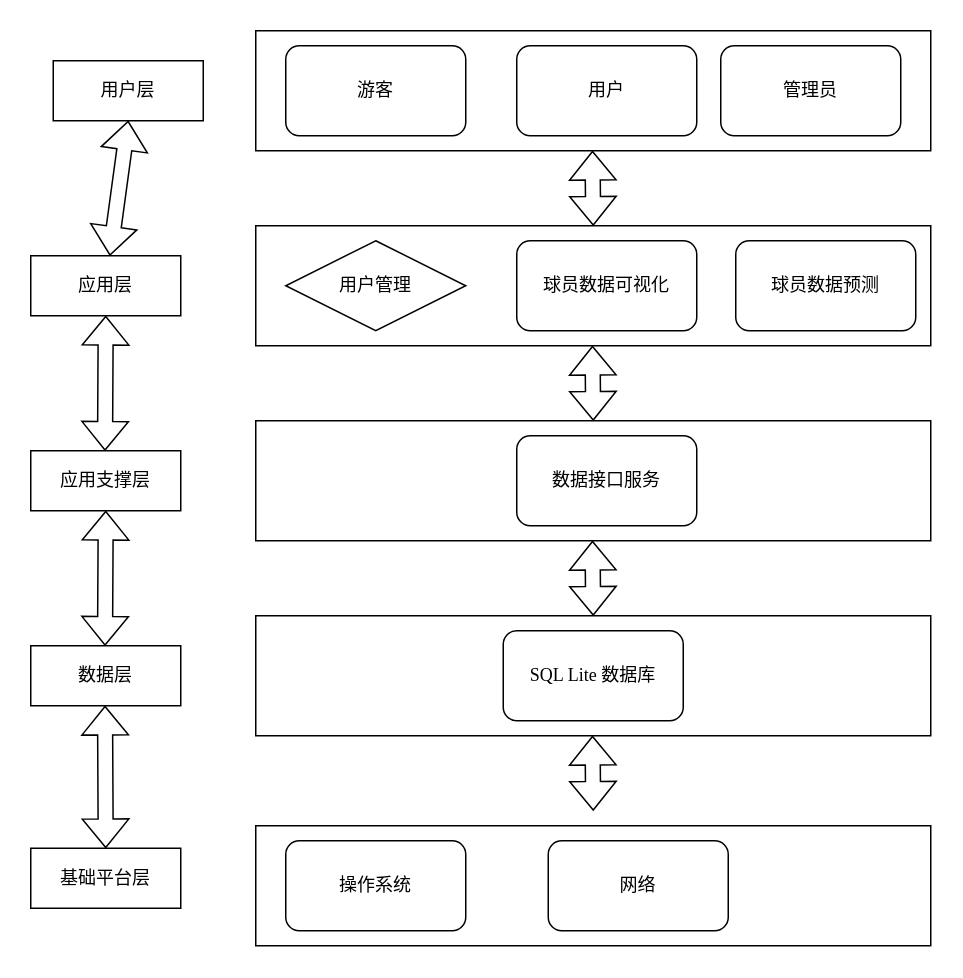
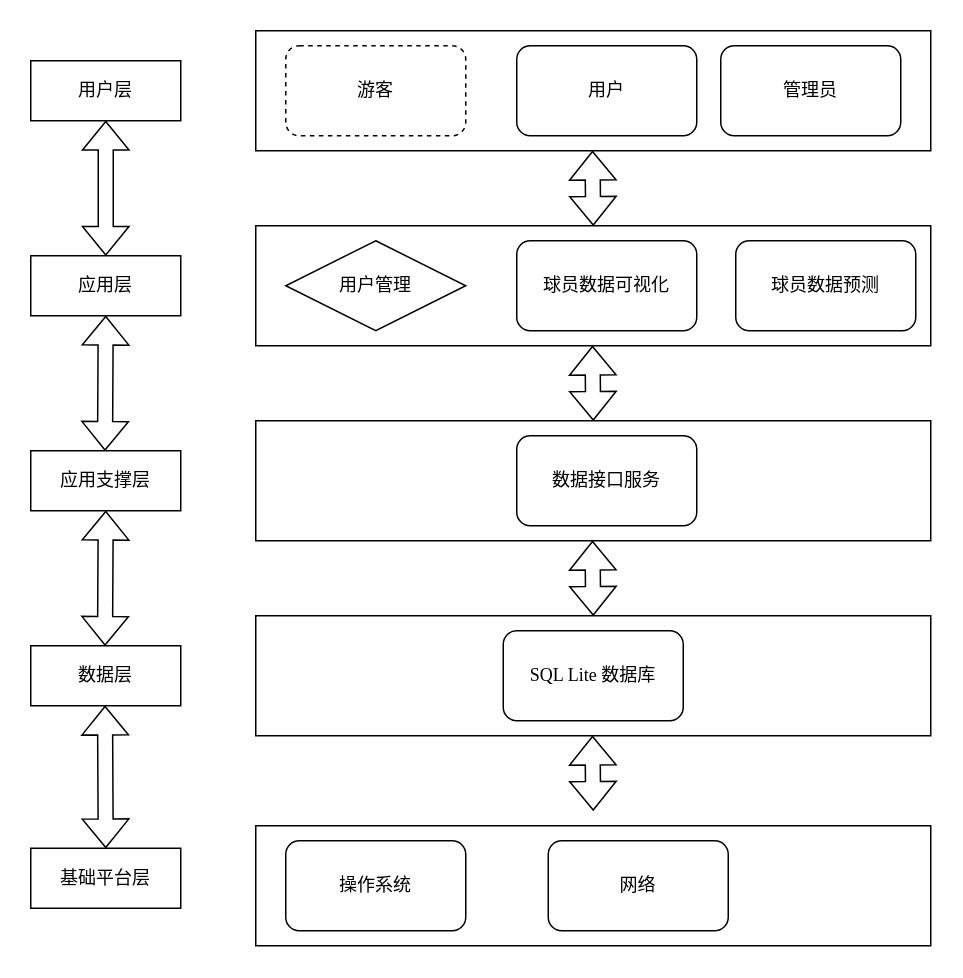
(128, 91) -> (106, 91)
(376, 91) -> (376, 91)
